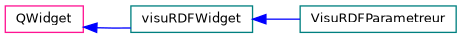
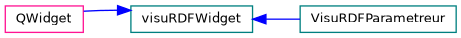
(114, 28) -> (100, 10)
